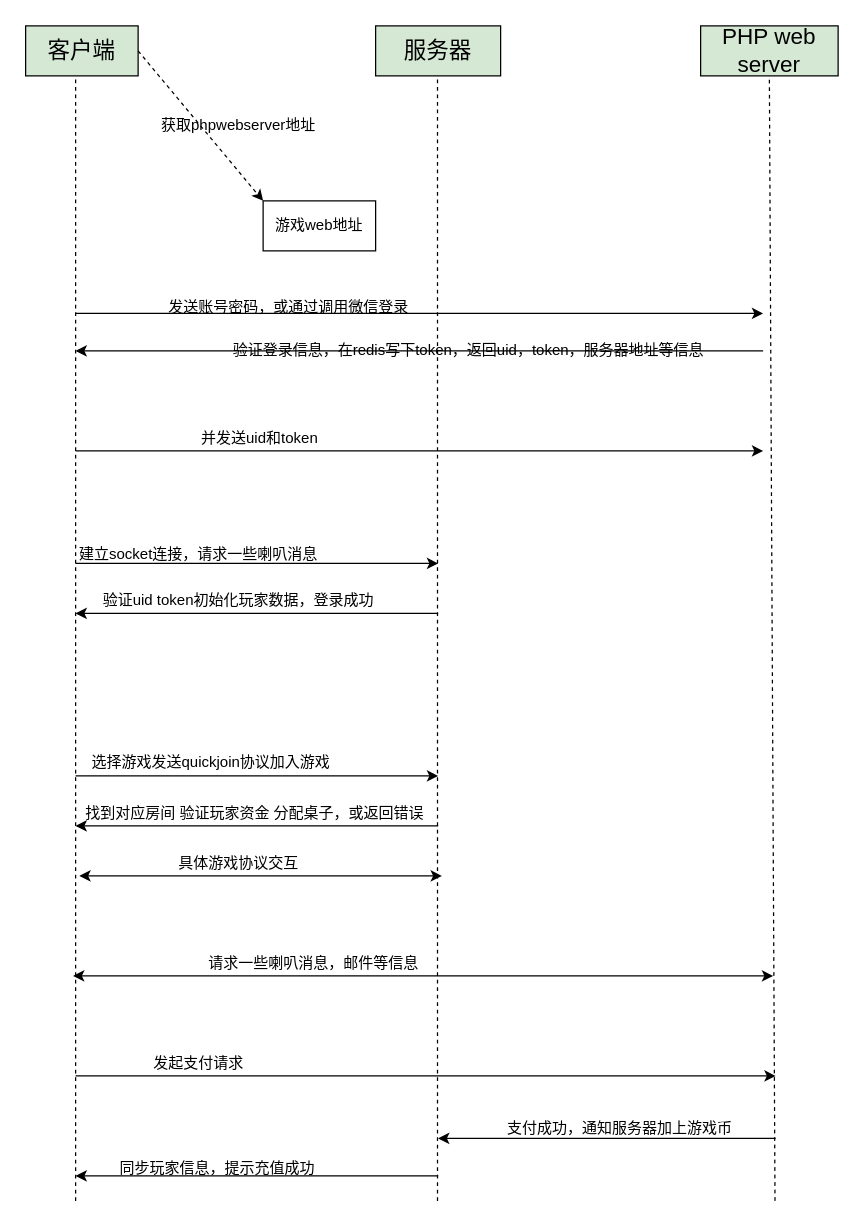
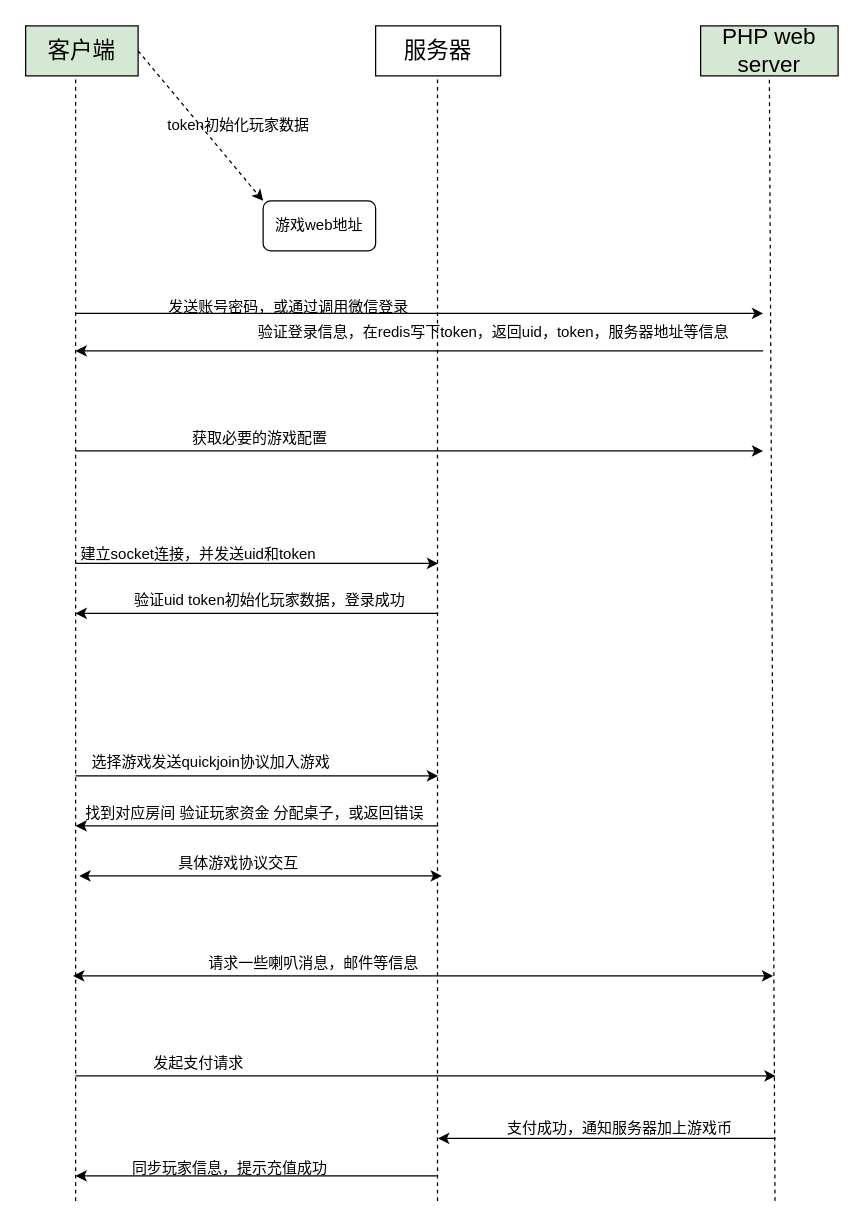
(438, 51) -> (438, 51)
(239, 126) -> (239, 126)
(319, 226) -> (319, 226)
(468, 351) -> (493, 332)
(260, 438) -> (260, 438)
(199, 554) -> (199, 554)
(238, 601) -> (269, 601)
(217, 1168) -> (229, 1168)
